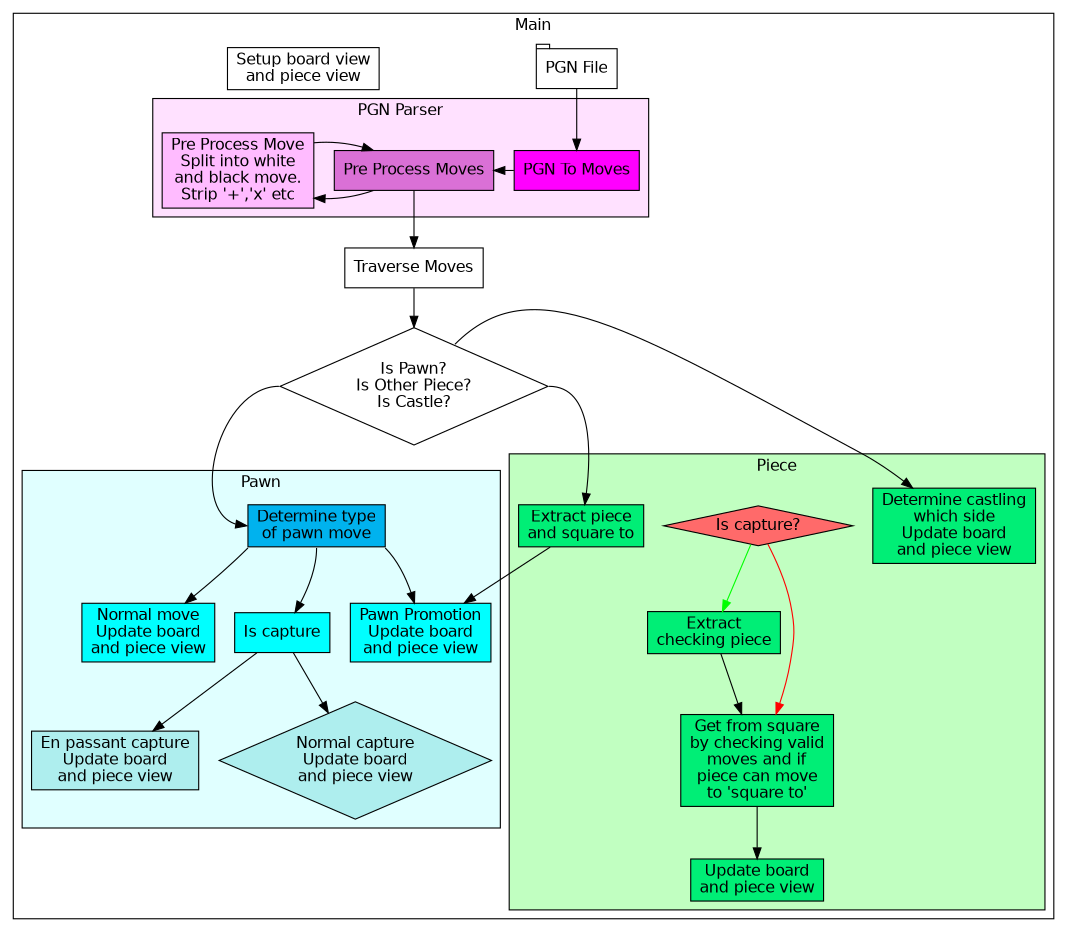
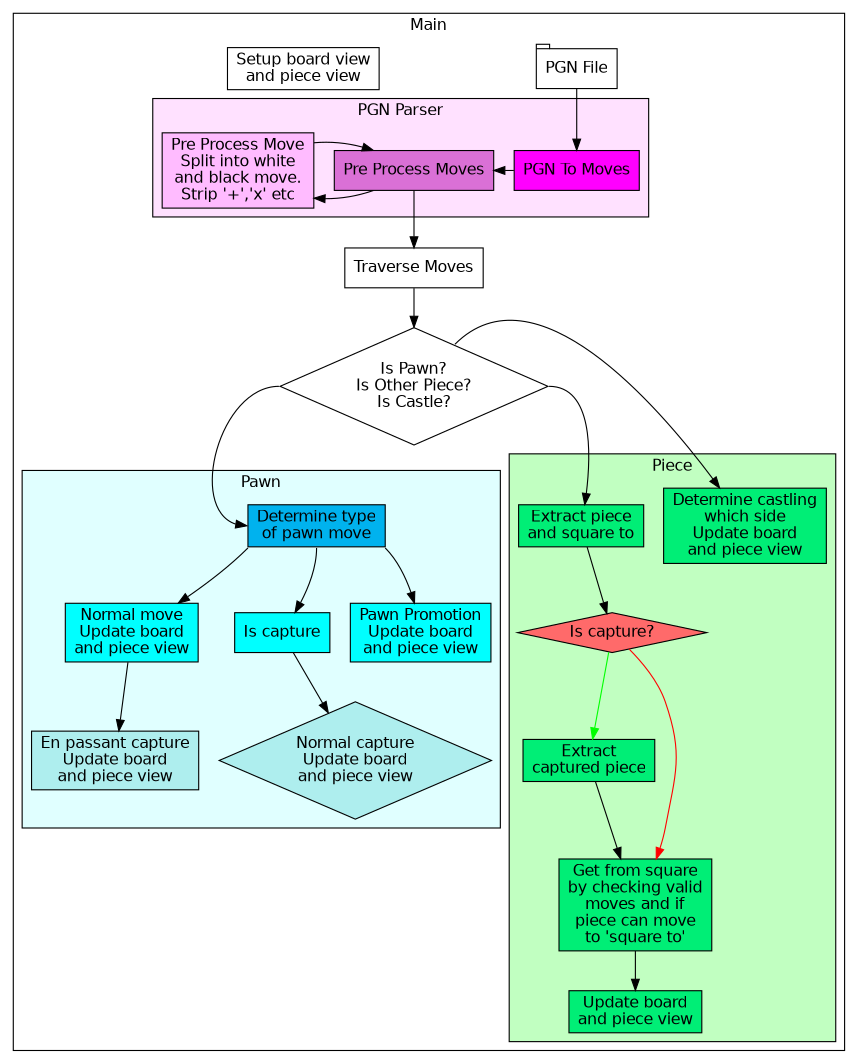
(518, 568) -> (595, 575)
(714, 633) -> (589, 760)
(209, 689) -> (124, 691)
